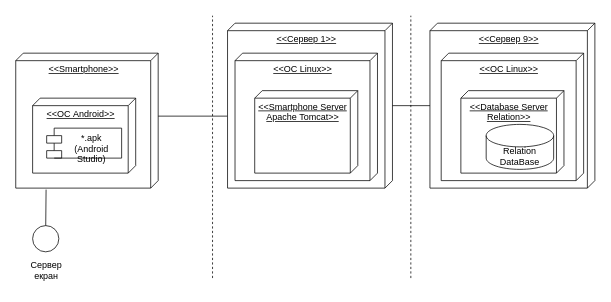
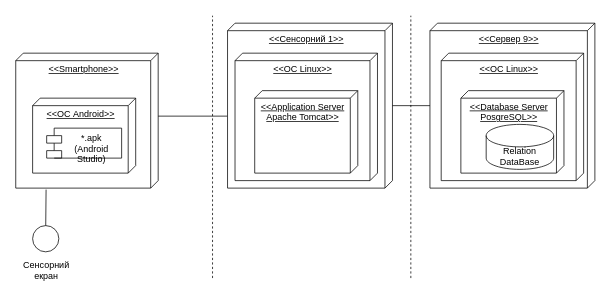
(307, 40) -> (307, 40)
(303, 112) -> (303, 112)
(509, 112) -> (509, 112)
(47, 270) -> (47, 270)
